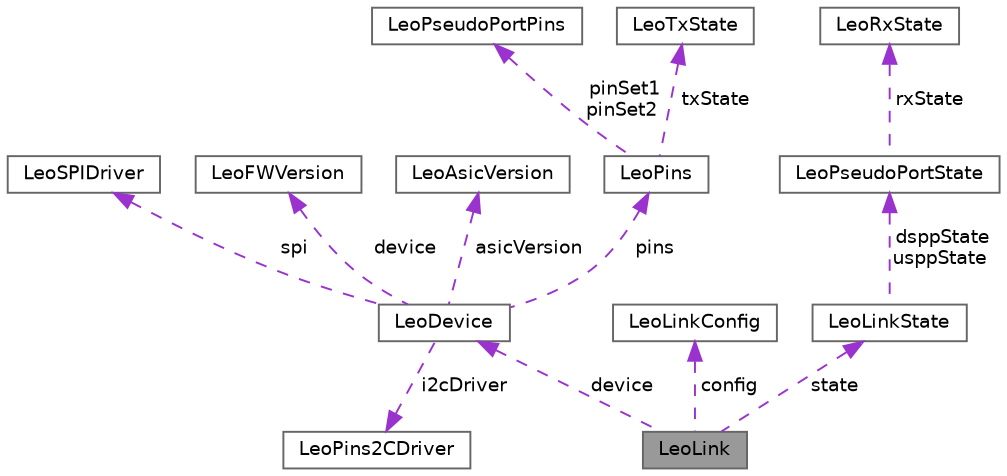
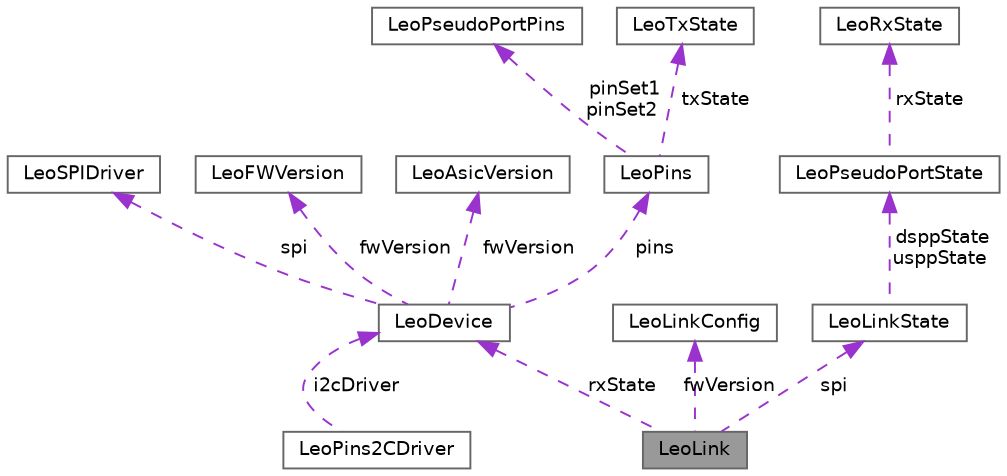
(403, 249) -> (403, 249)
(526, 249) -> (526, 249)
(415, 378) -> (306, 380)
(620, 387) -> (620, 387)
(727, 387) -> (727, 387)
(832, 387) -> (832, 387)
